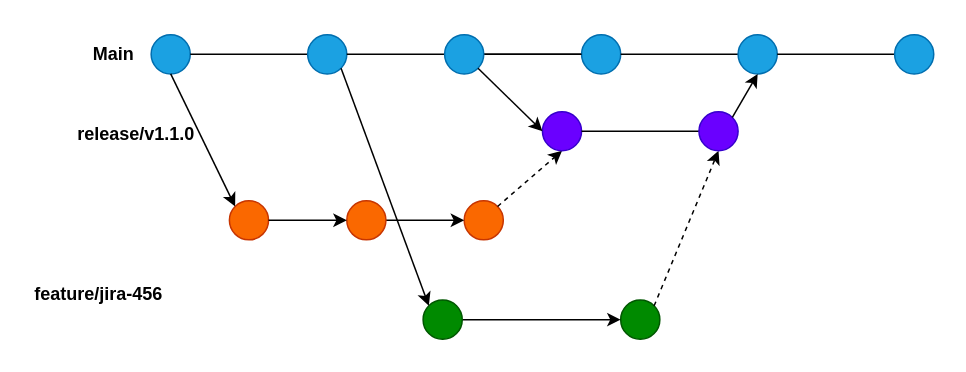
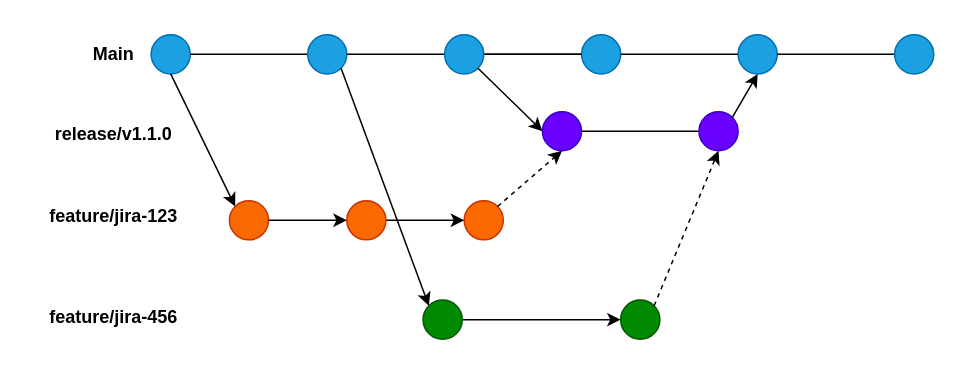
(136, 134) -> (114, 134)
none -> (114, 217)
(99, 294) -> (114, 317)
